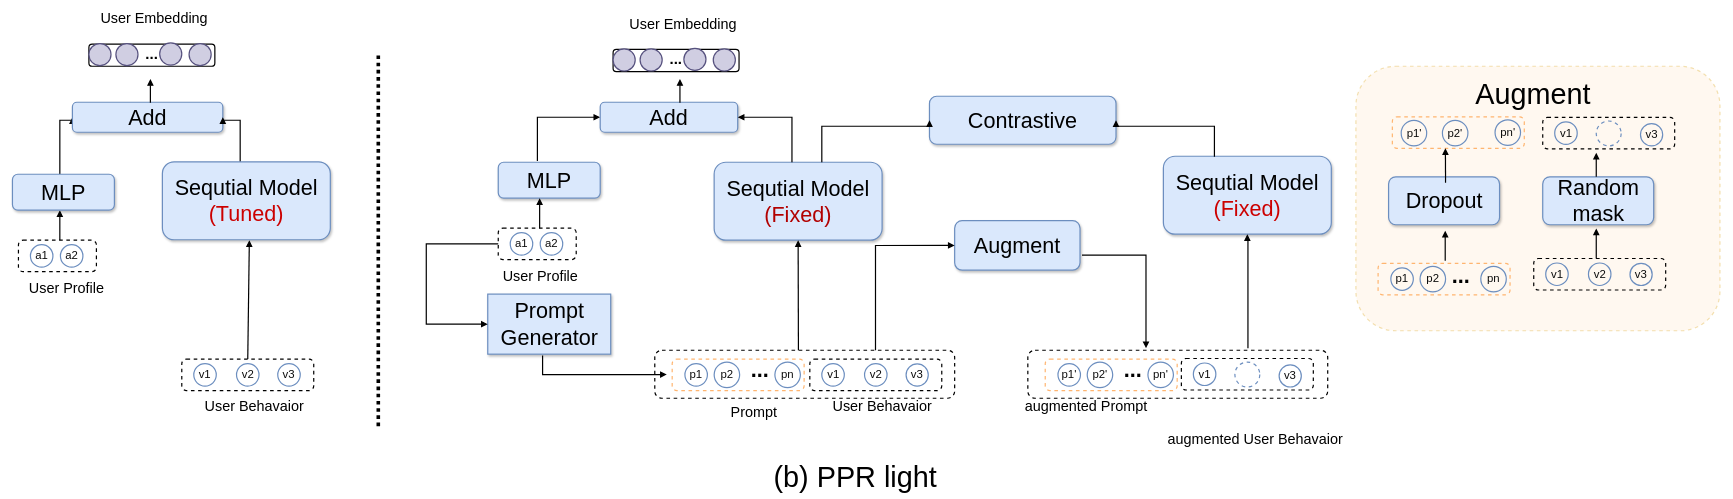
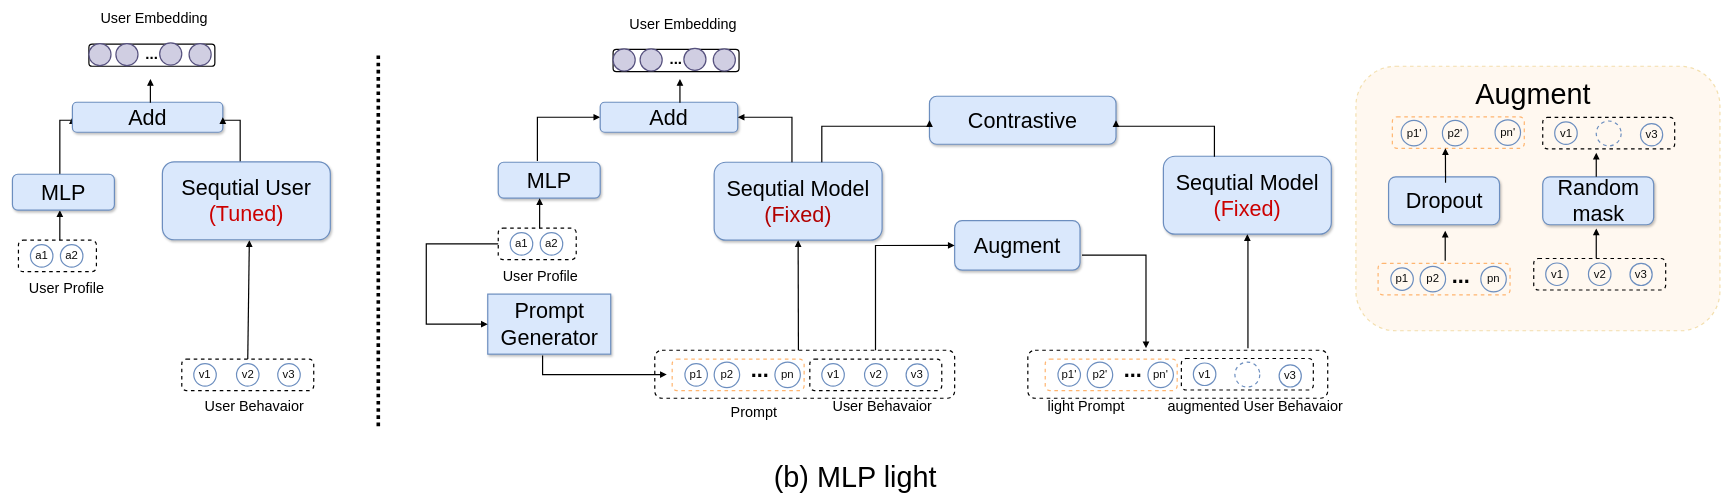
(246, 201) -> (246, 201)
(1087, 407) -> (1087, 407)
(1256, 440) -> (1256, 407)
(856, 477) -> (856, 477)
